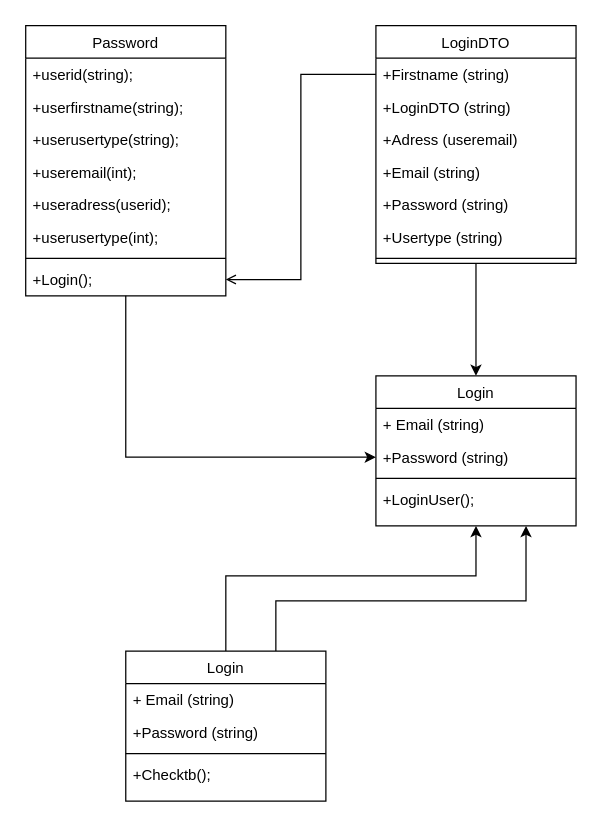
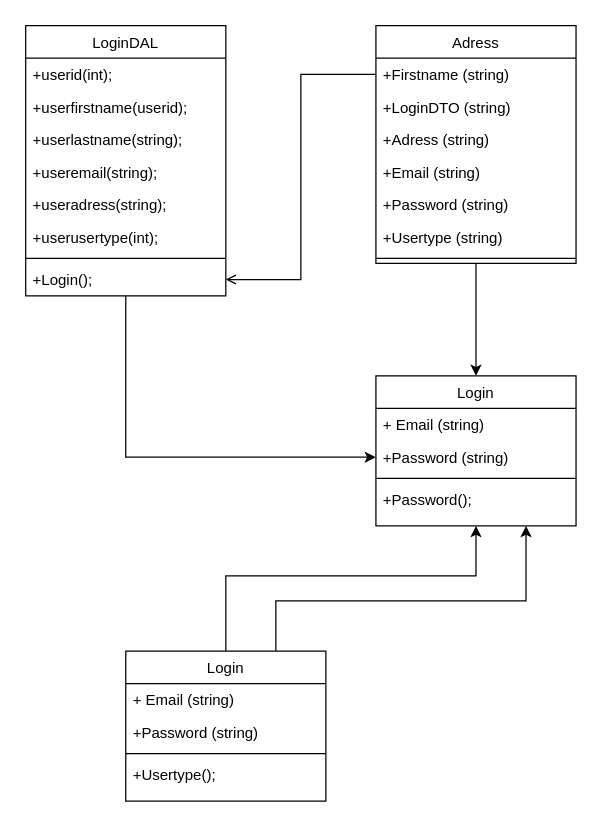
(125, 43) -> (125, 43)
(475, 43) -> (475, 43)
(94, 75) -> (81, 75)
(123, 108) -> (123, 108)
(121, 140) -> (119, 140)
(456, 140) -> (446, 140)
(92, 173) -> (105, 173)
(113, 205) -> (113, 205)
(433, 500) -> (431, 500)
(177, 775) -> (181, 775)
